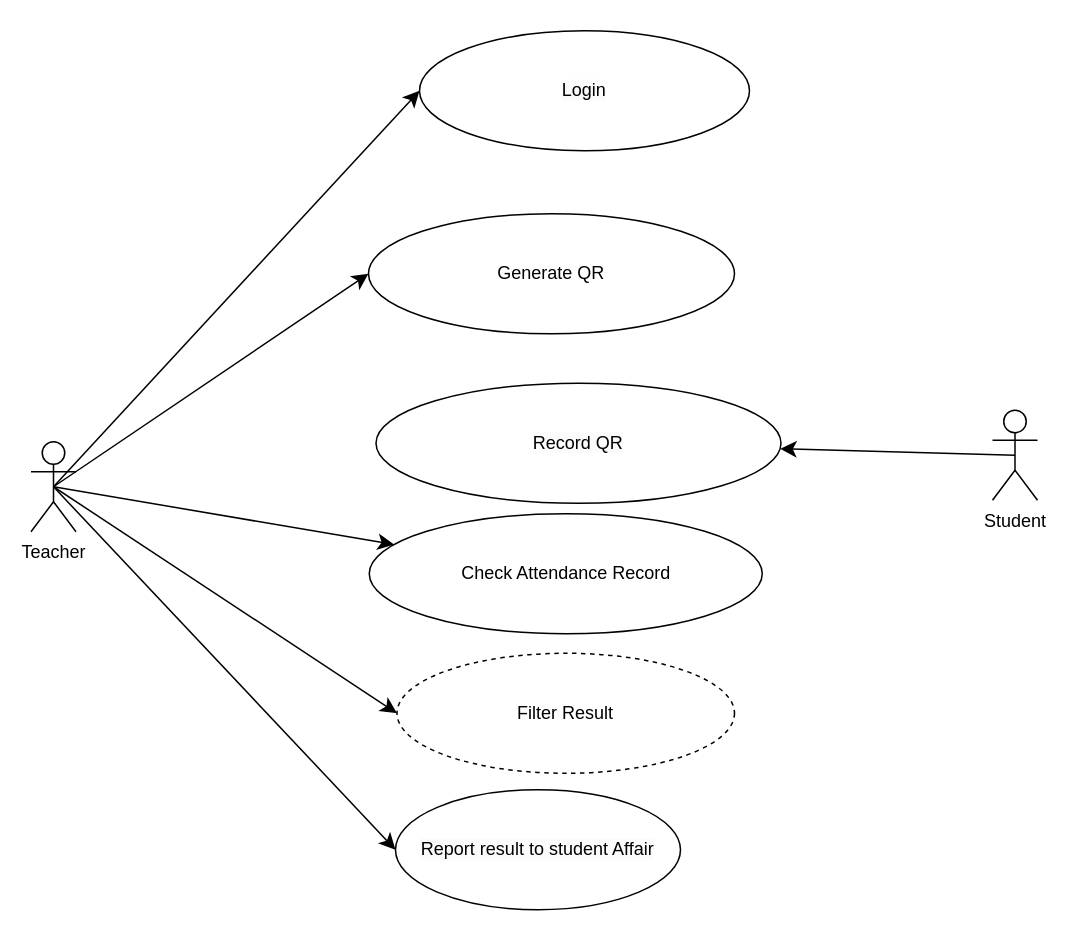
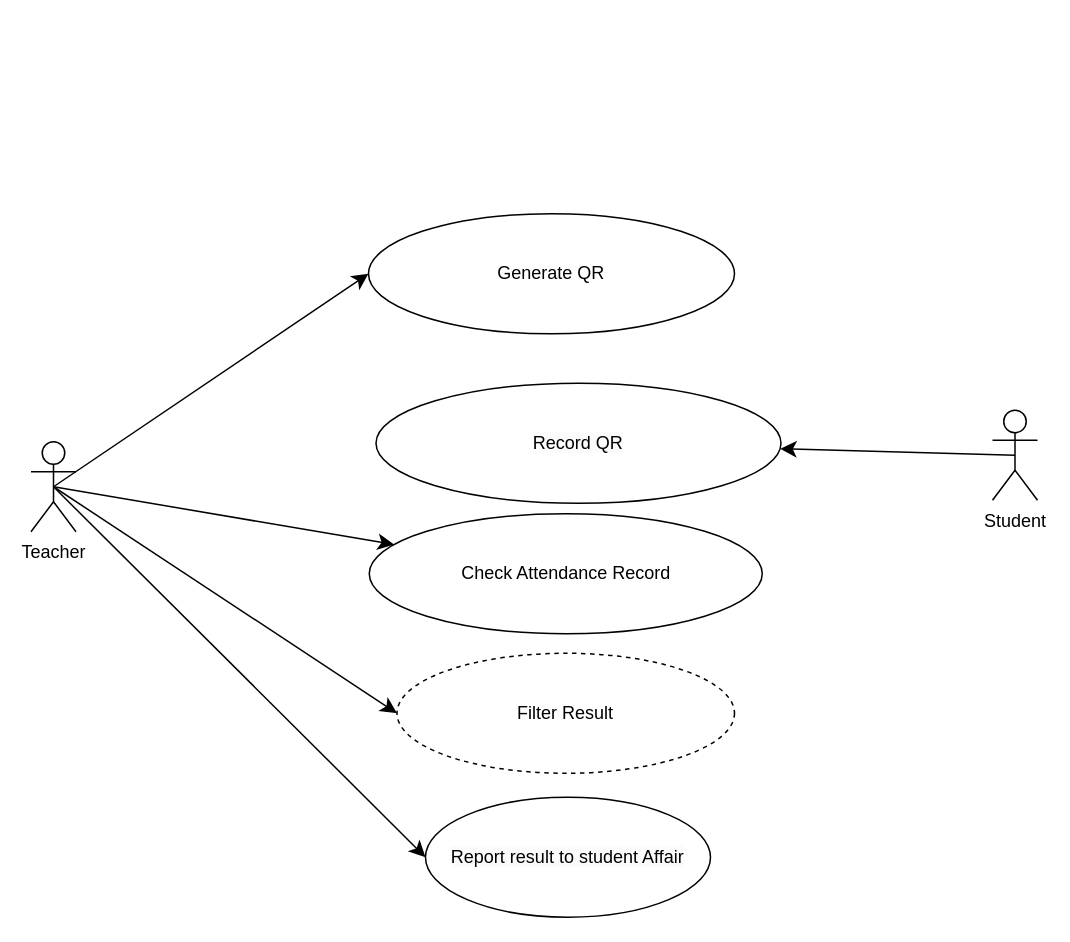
(584, 91) -> none
(236, 289) -> none
(538, 850) -> (568, 857)
